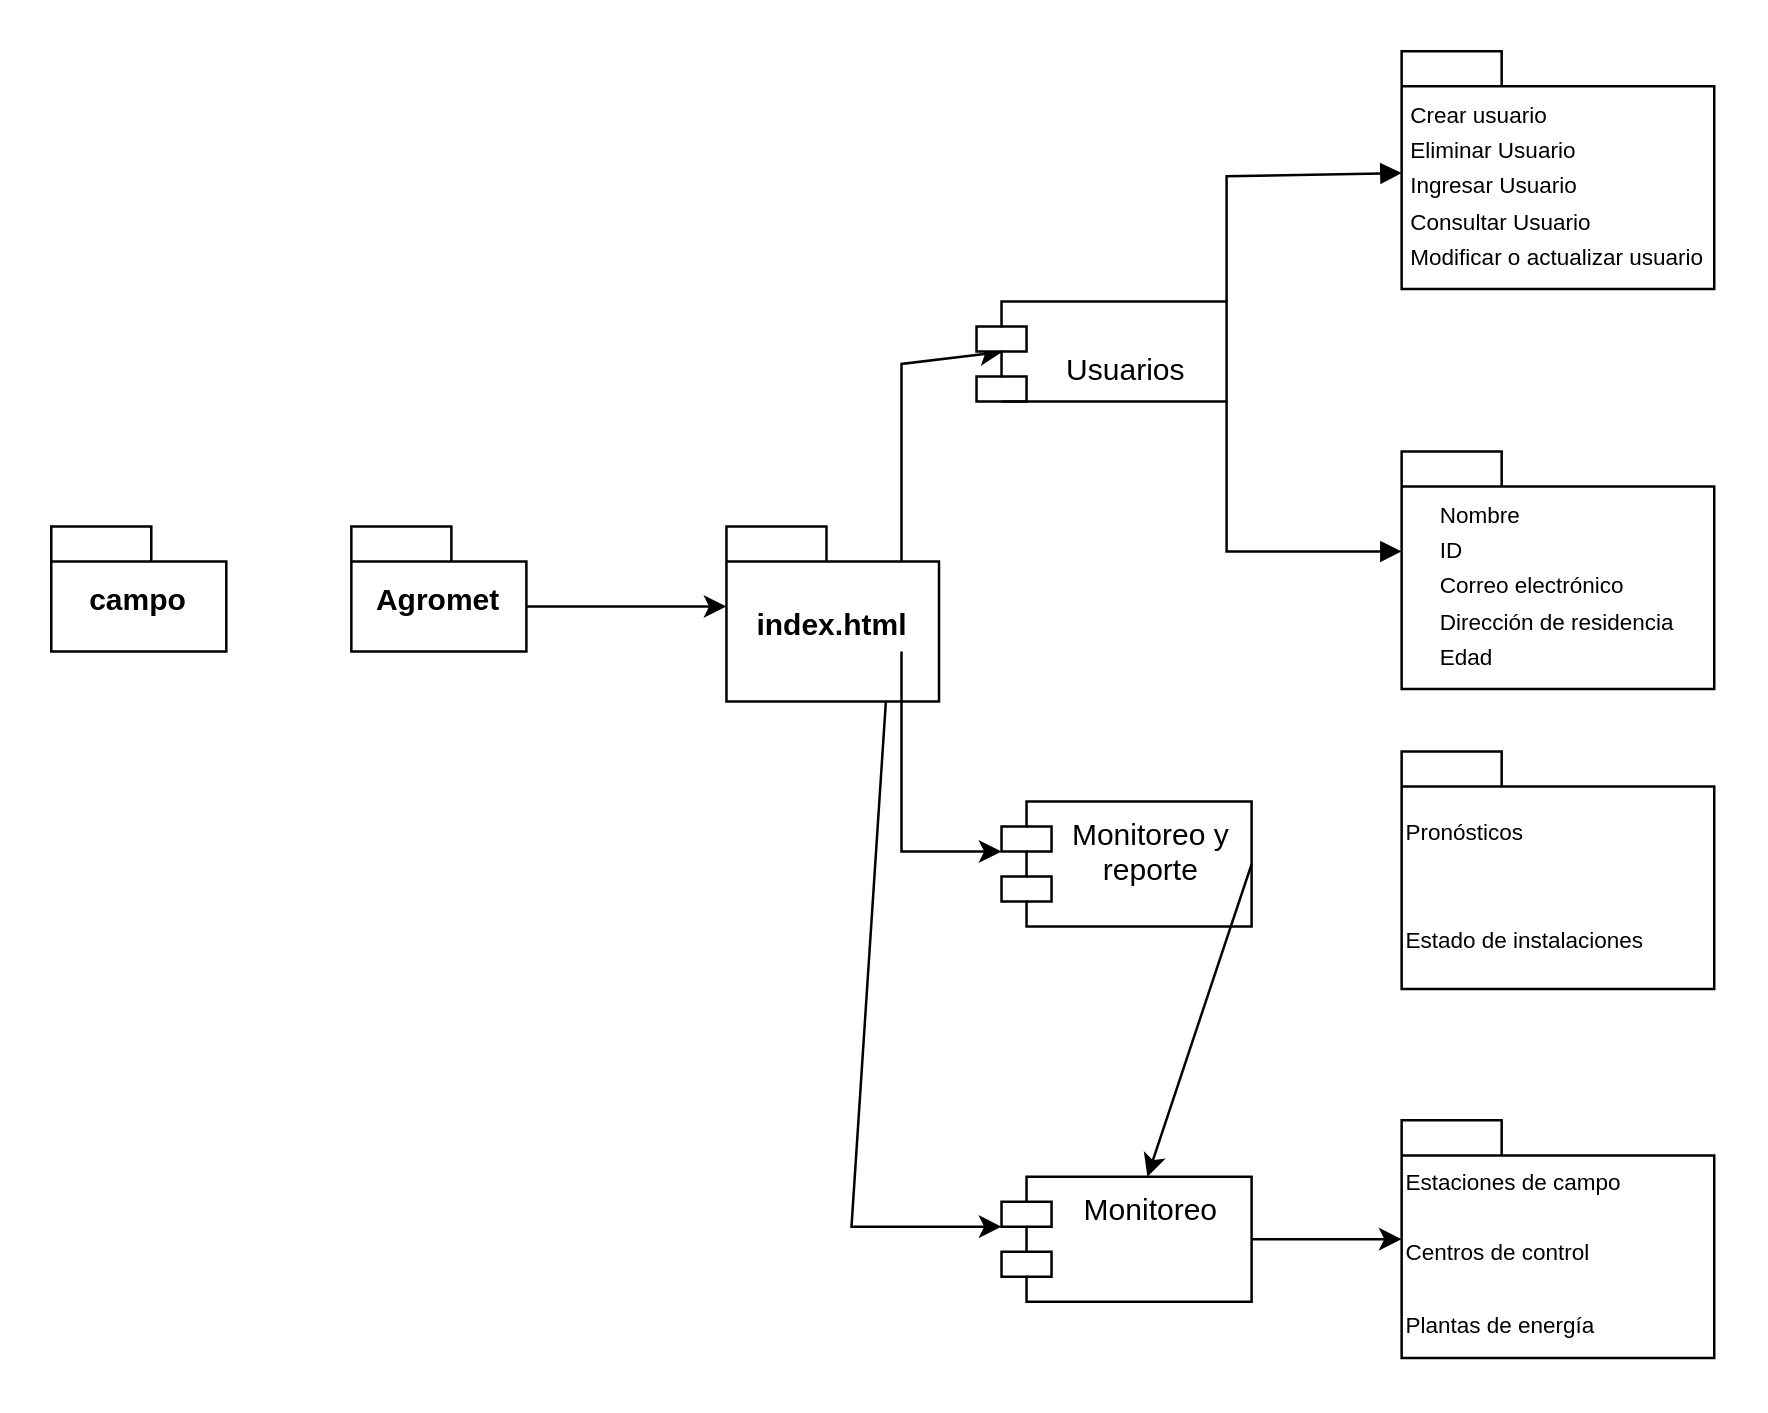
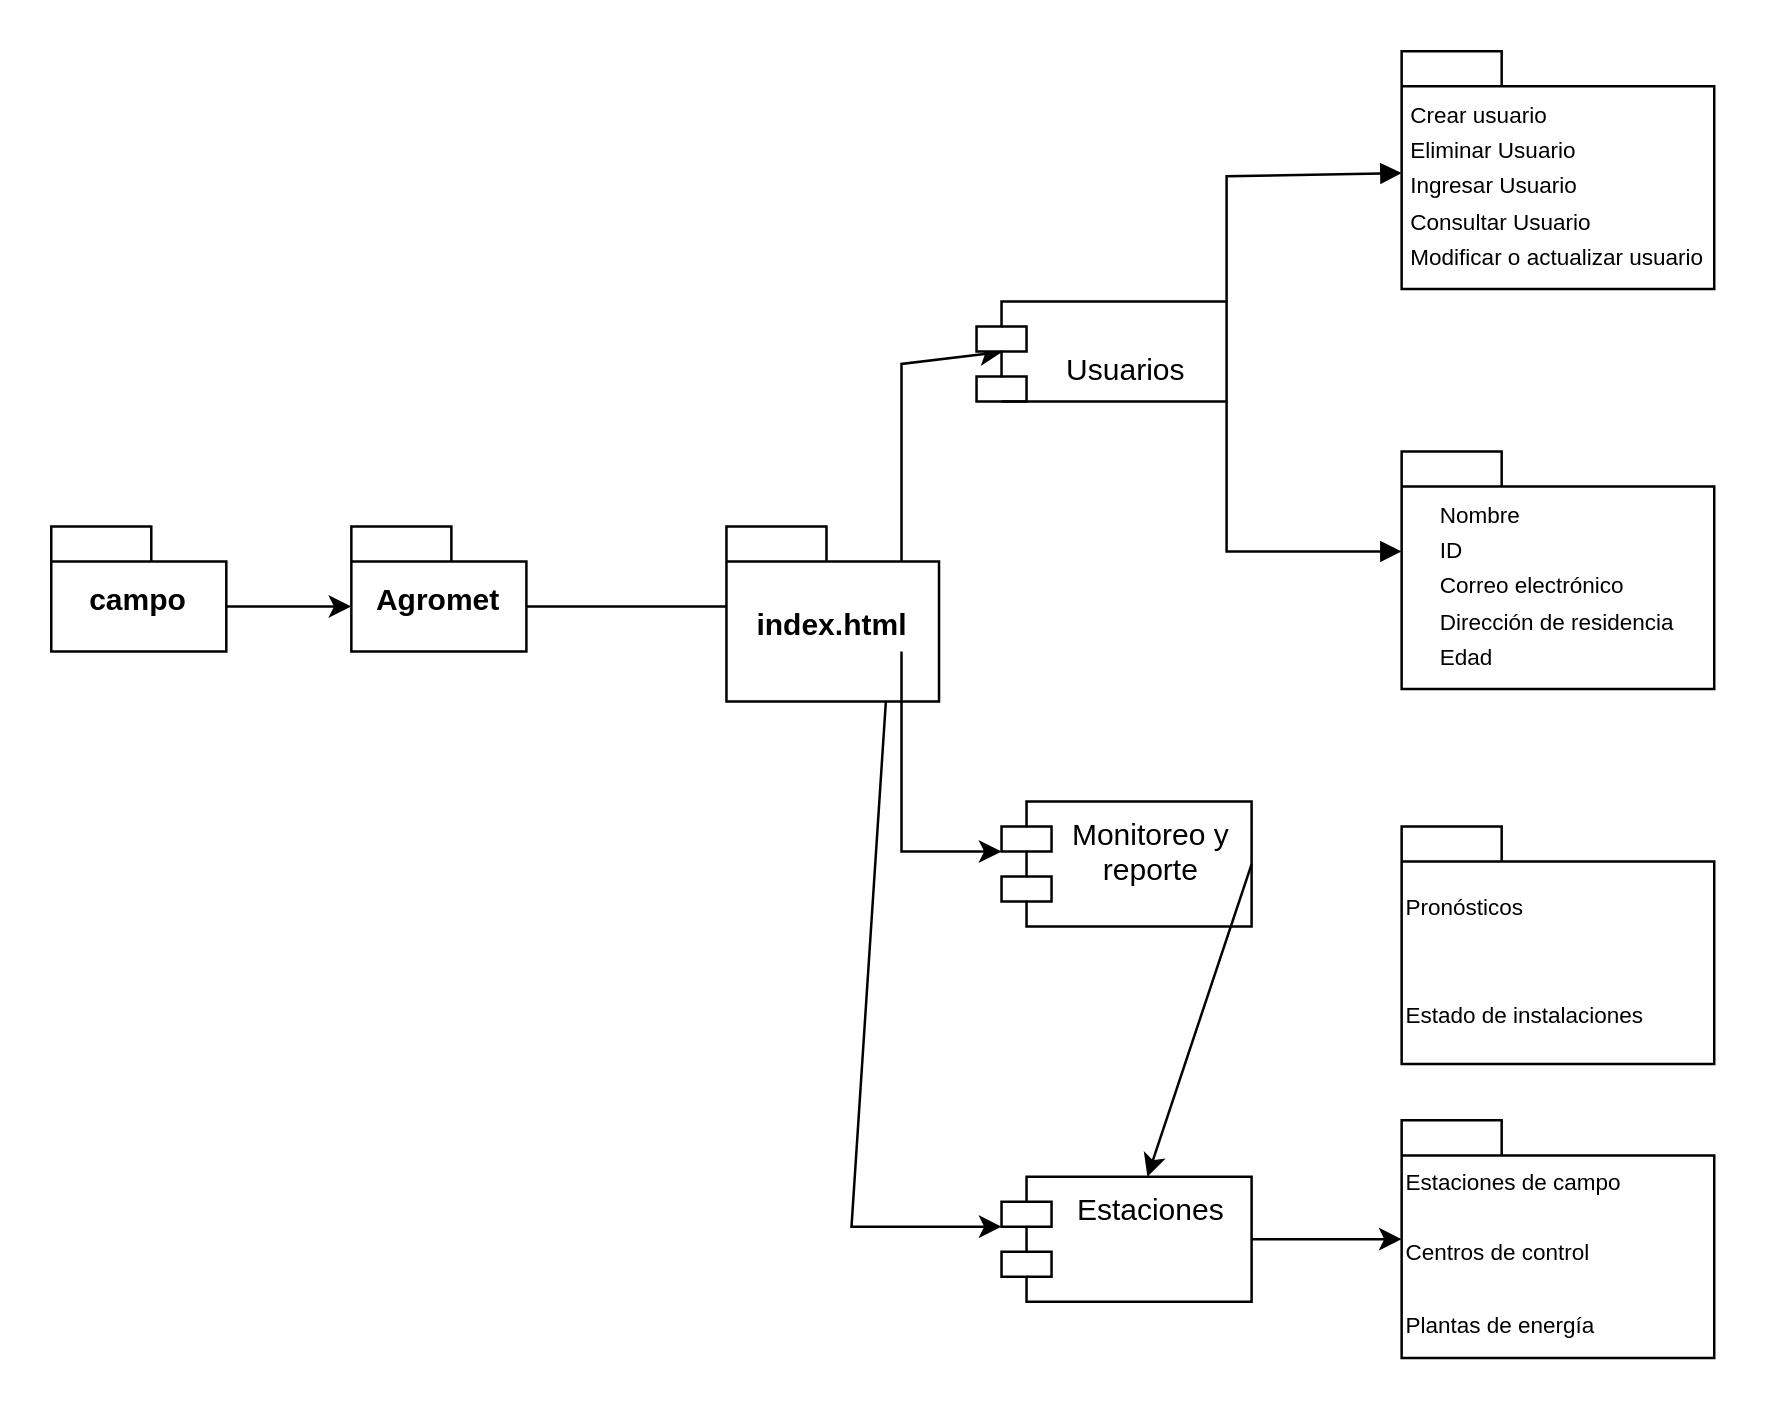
none -> (280, 606)
(708, 606) -> (714, 606)
(1558, 870) -> (1558, 945)
(1151, 1212) -> (1151, 1212)
